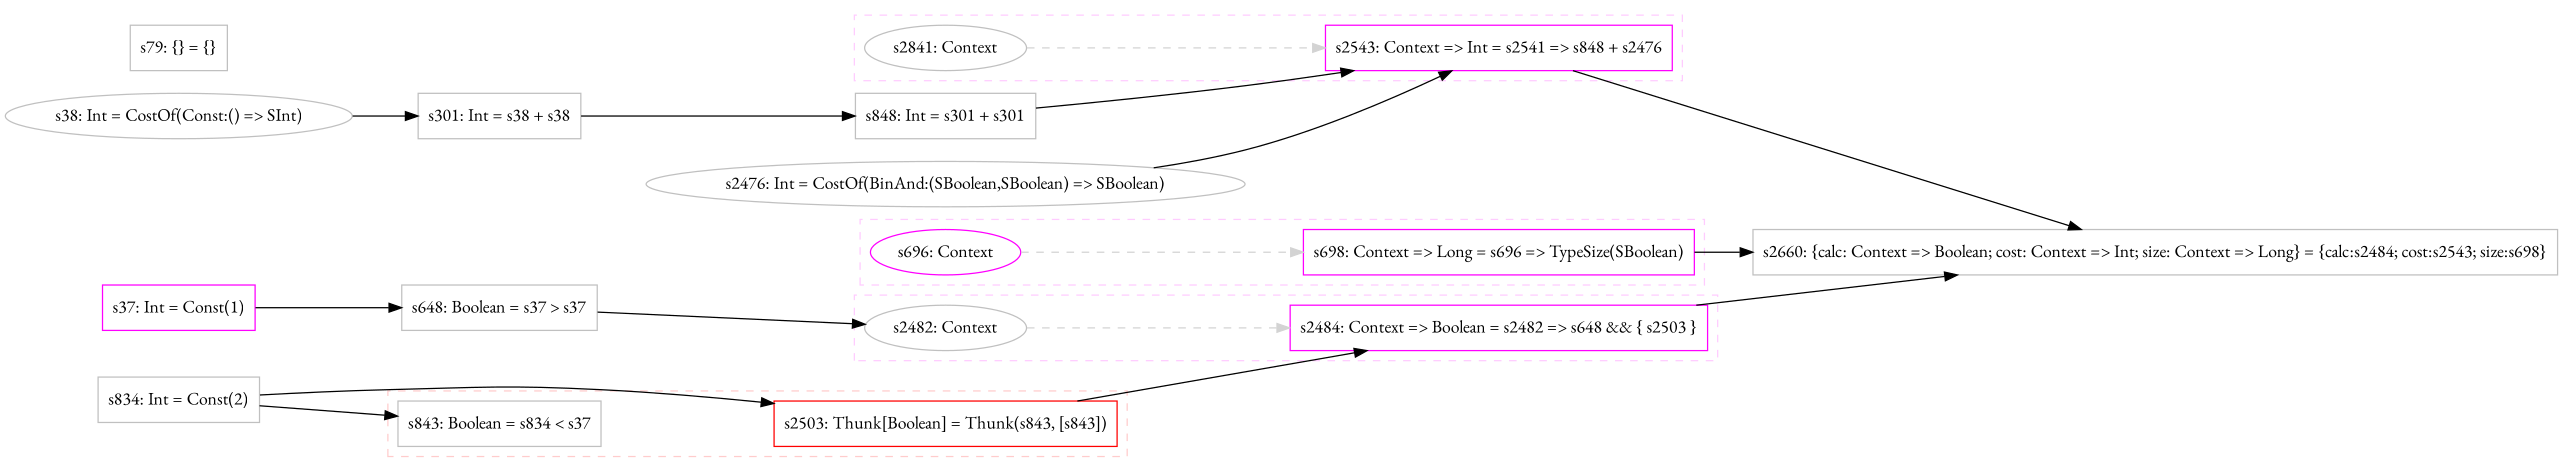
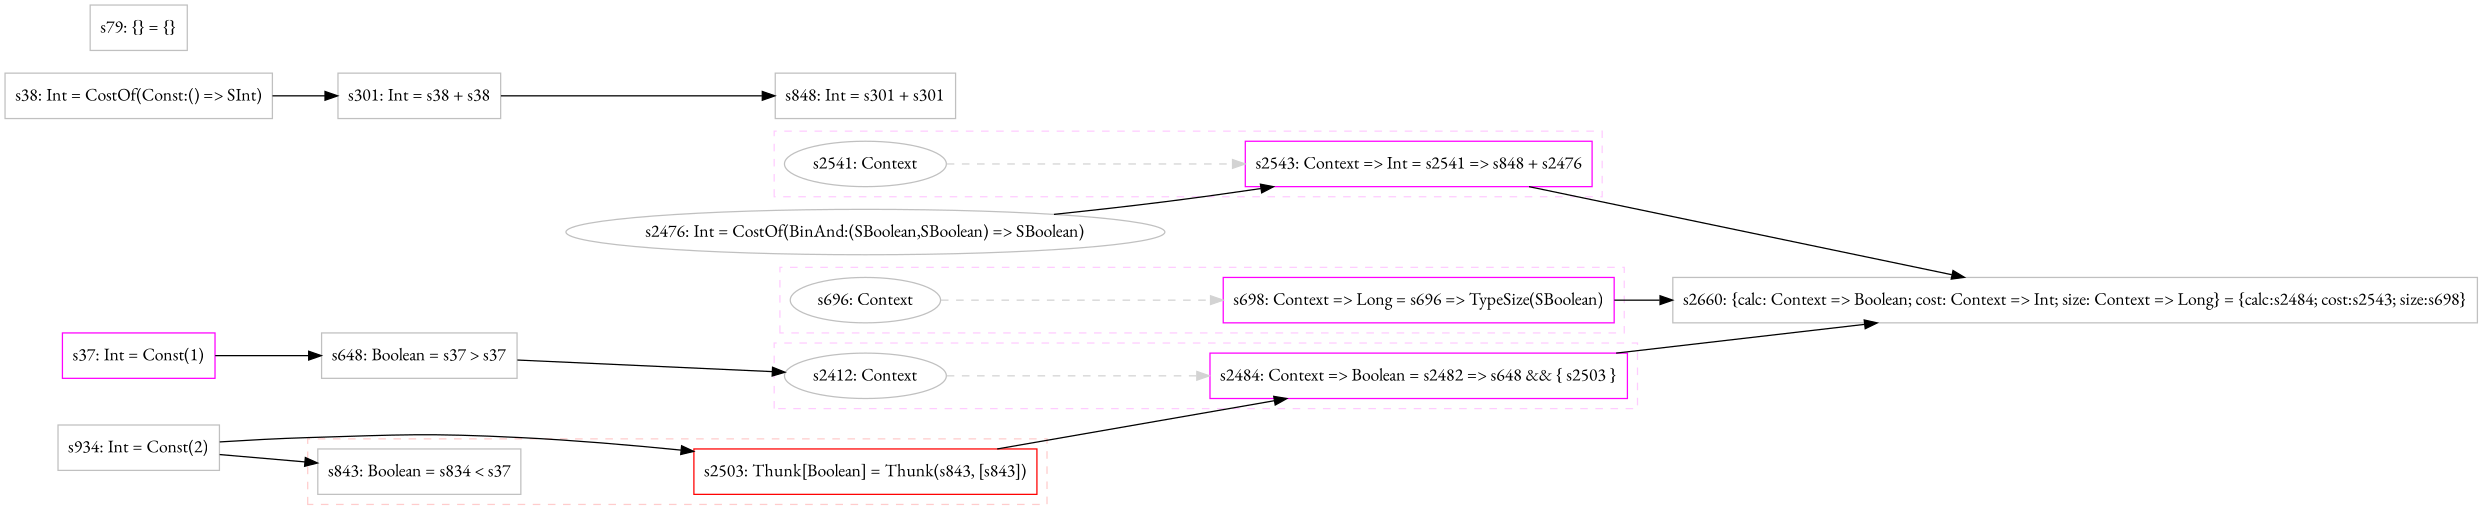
(946, 48) -> (865, 164)
(1189, 92) -> none
(179, 116) -> (139, 96)
(946, 252) -> (865, 300)
(946, 328) -> (865, 376)
(179, 400) -> (139, 448)
